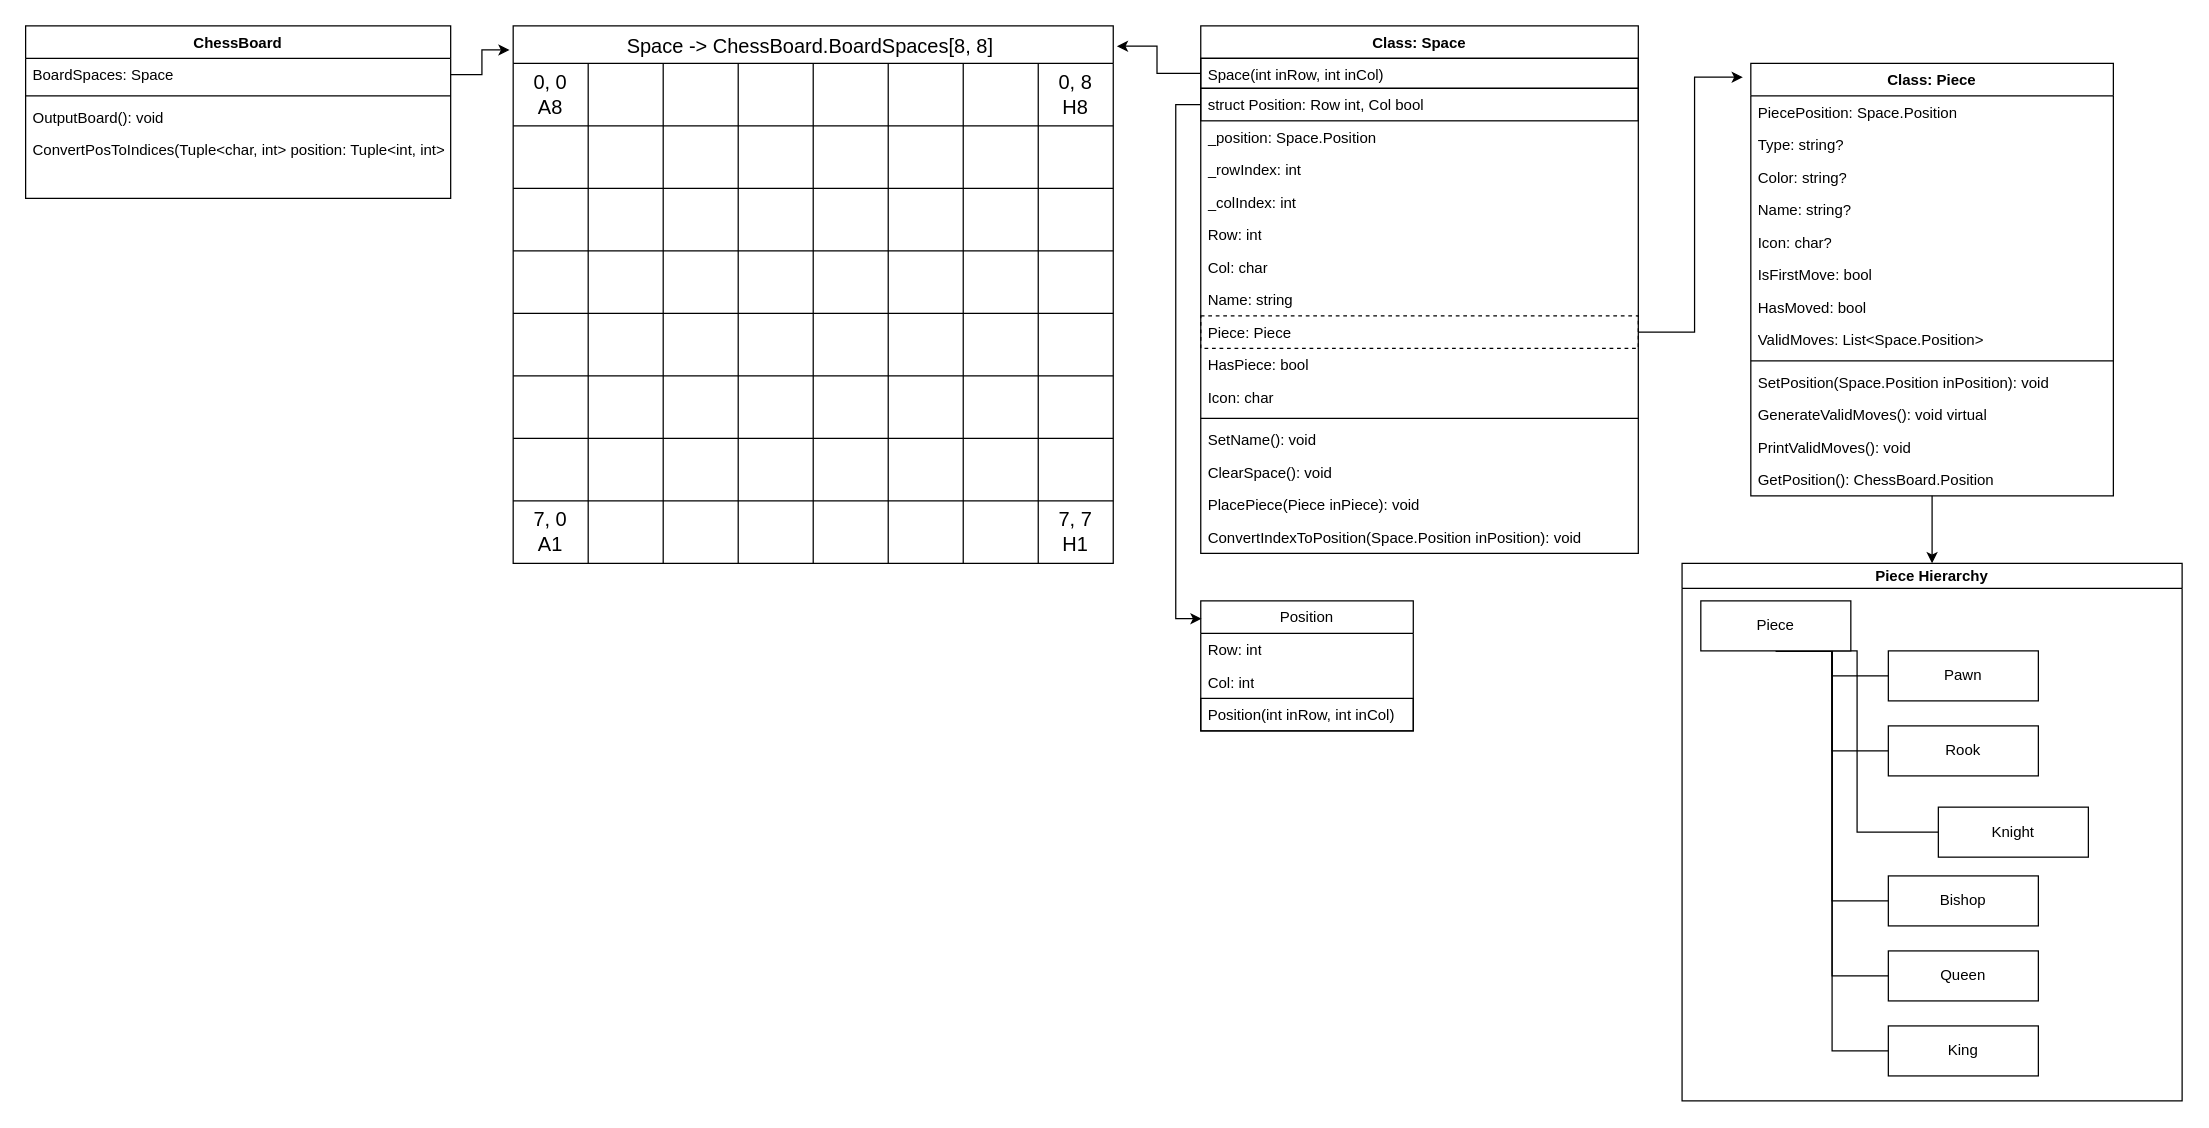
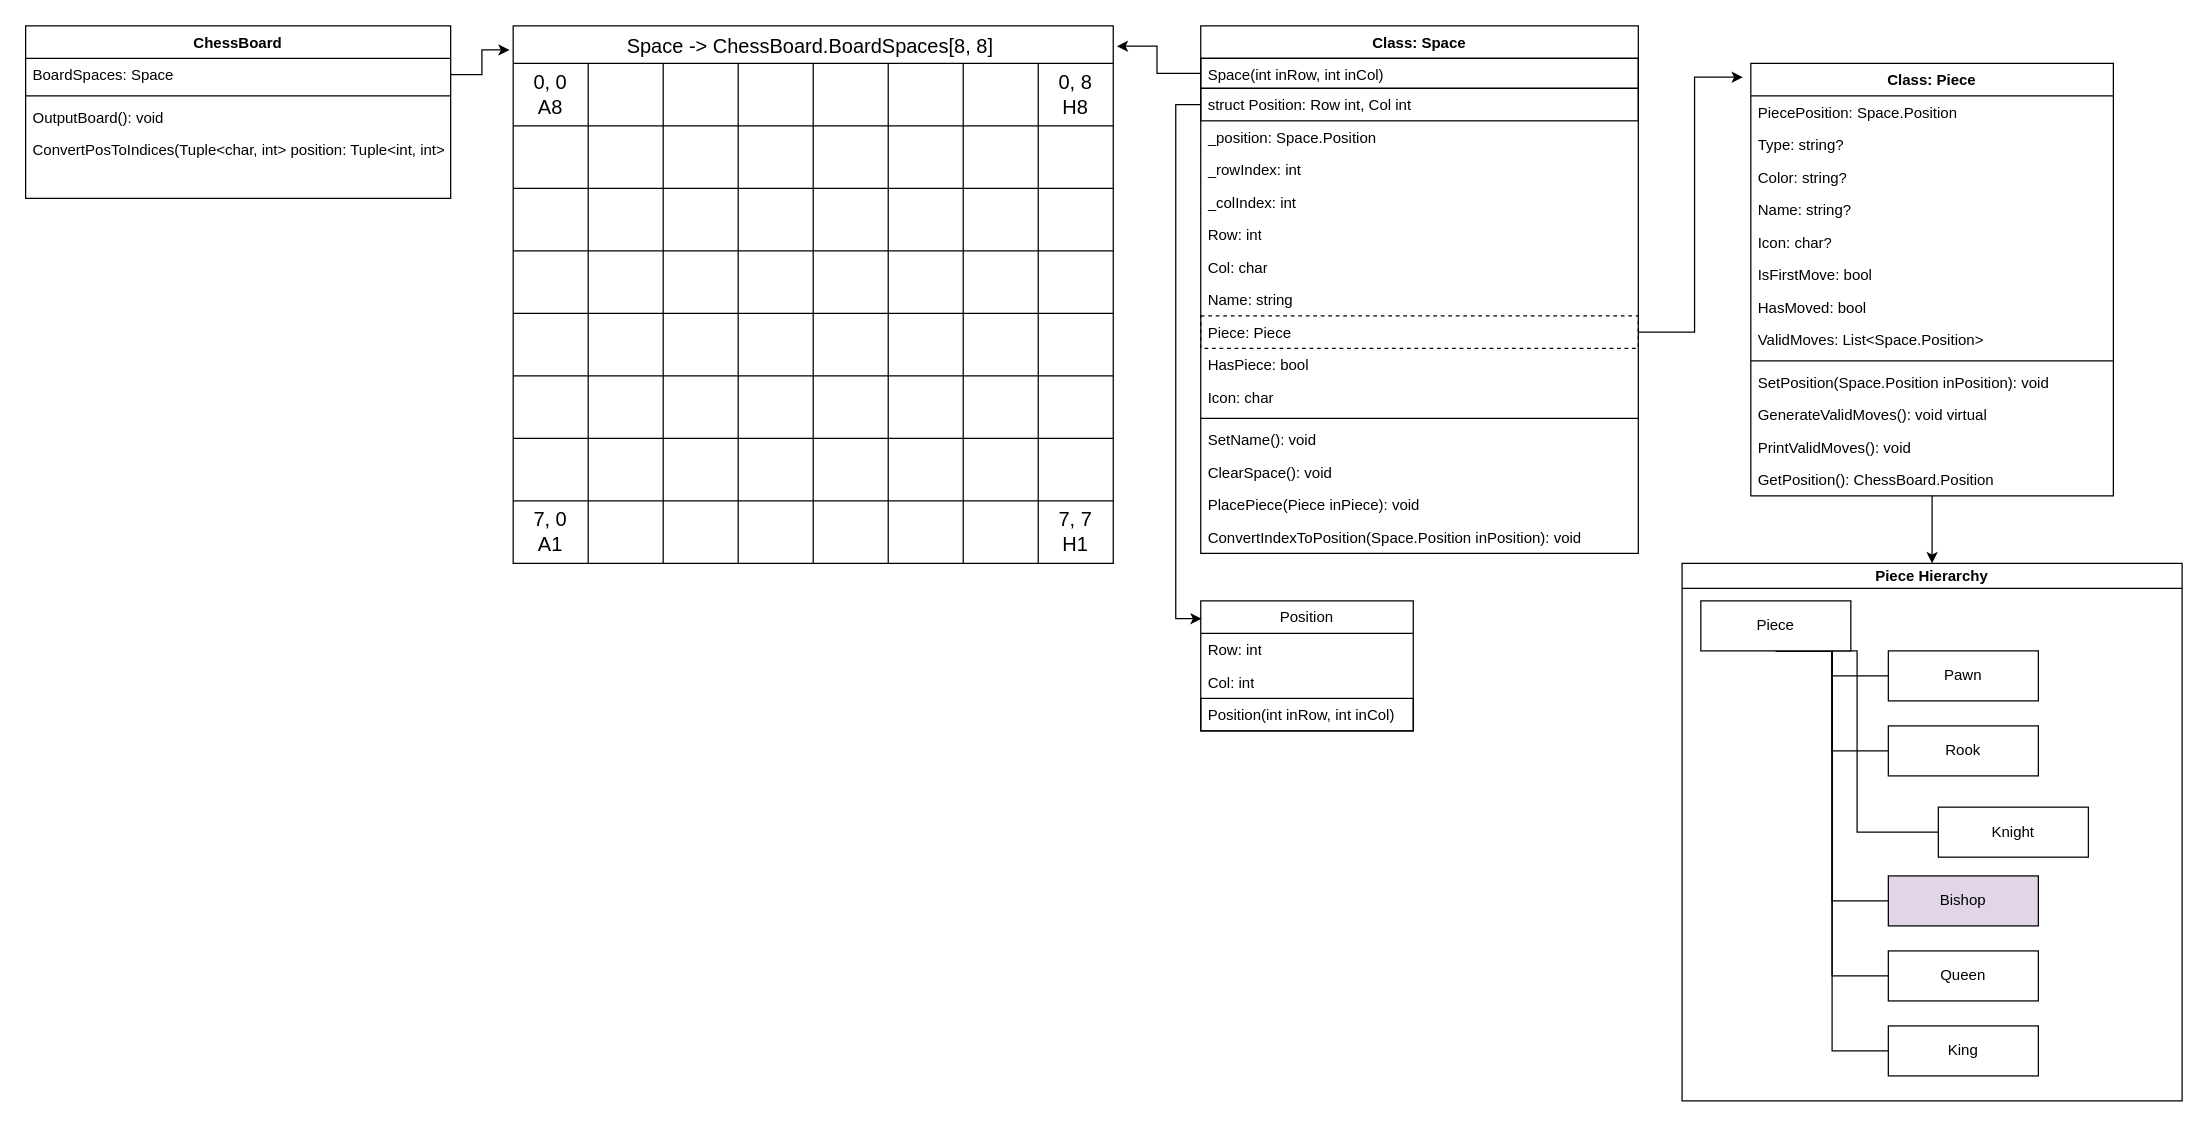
(1328, 106) -> (1323, 106)
(1963, 901) -> (1963, 901)
